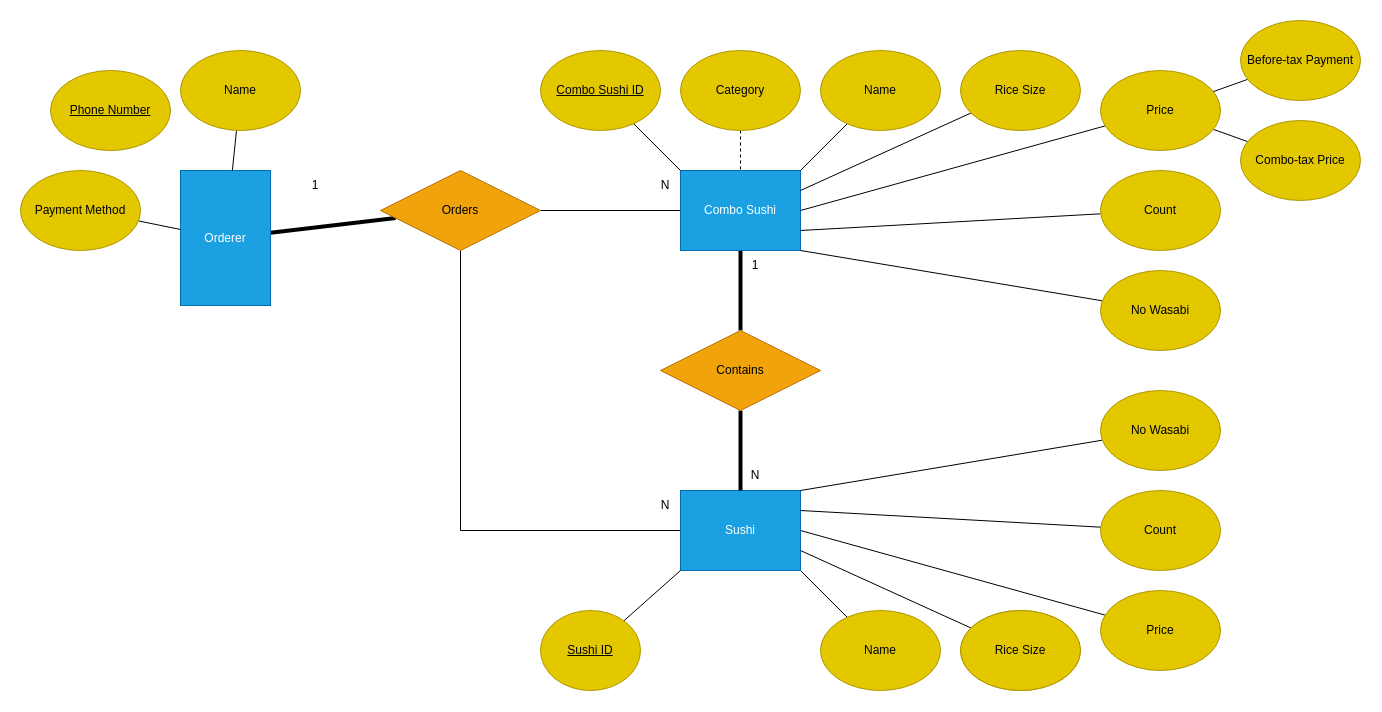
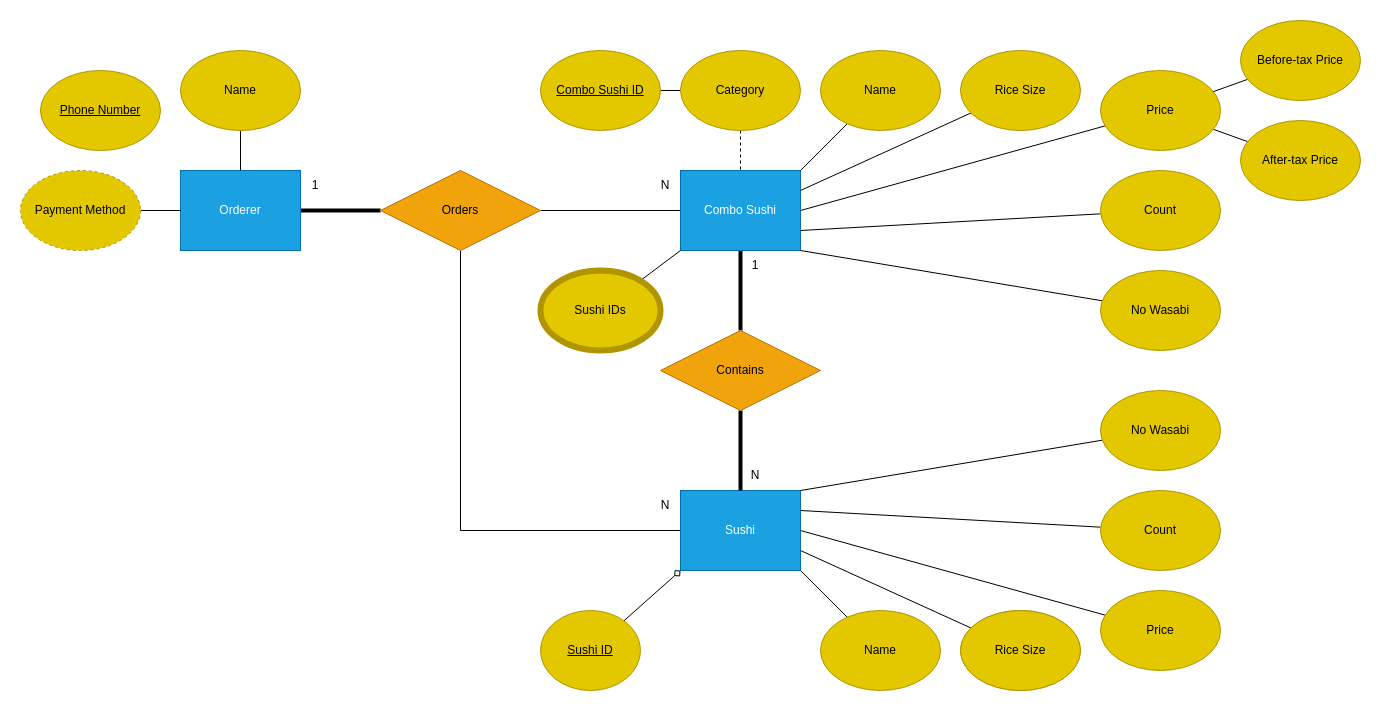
(1301, 61) -> (1301, 61)
(111, 111) -> (101, 111)
(657, 147) -> (671, 91)
(1301, 161) -> (1301, 161)
(81, 211) -> (81, 211)
(226, 238) -> (241, 211)
none -> (660, 266)
none -> (601, 311)
(677, 574) -> (674, 576)
